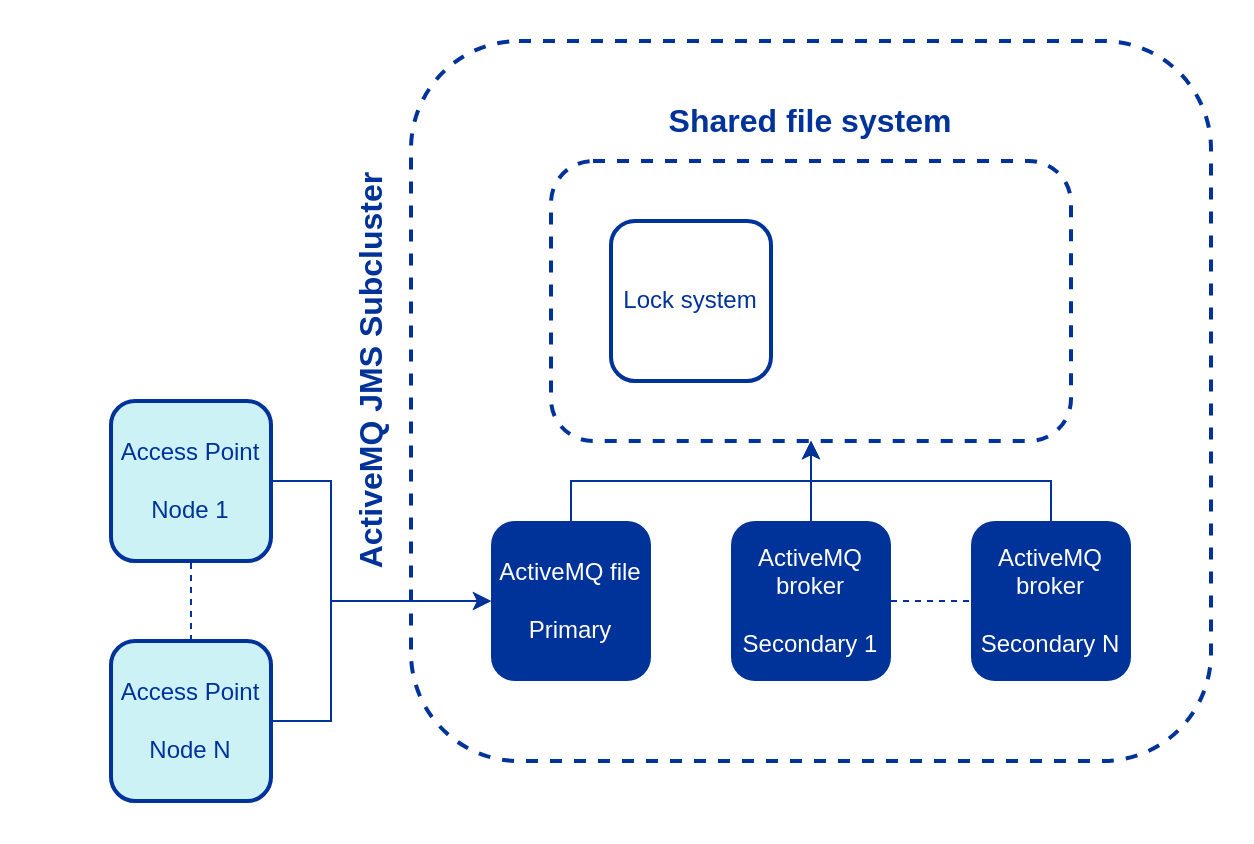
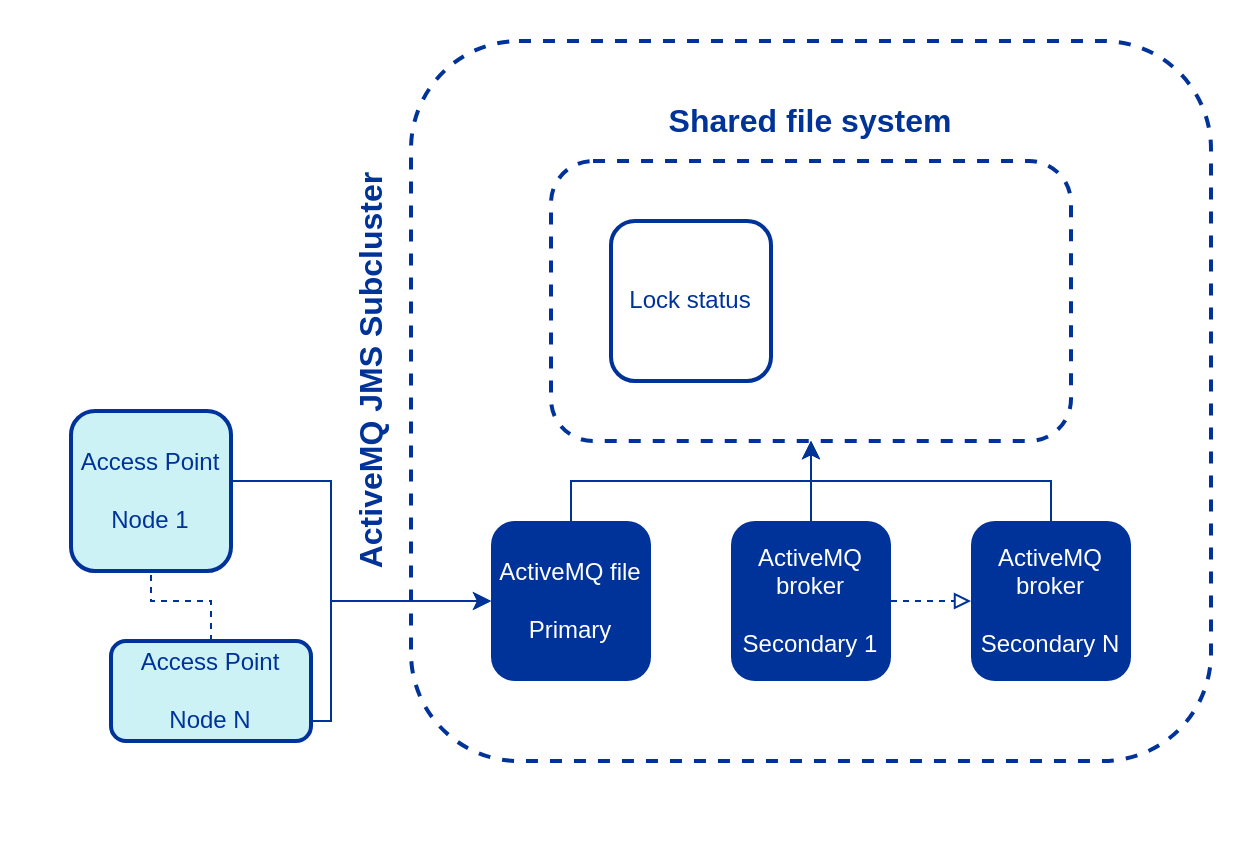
(691, 301) -> (691, 301)
(191, 481) -> (151, 491)
(961, 601) -> (953, 601)
(191, 721) -> (211, 691)
